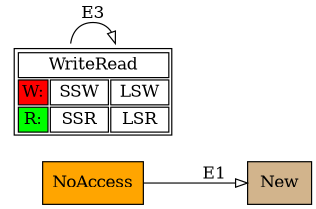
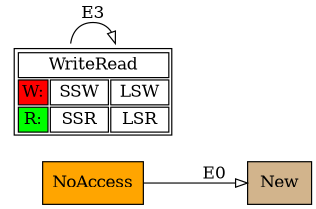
(214, 174) -> (214, 174)
